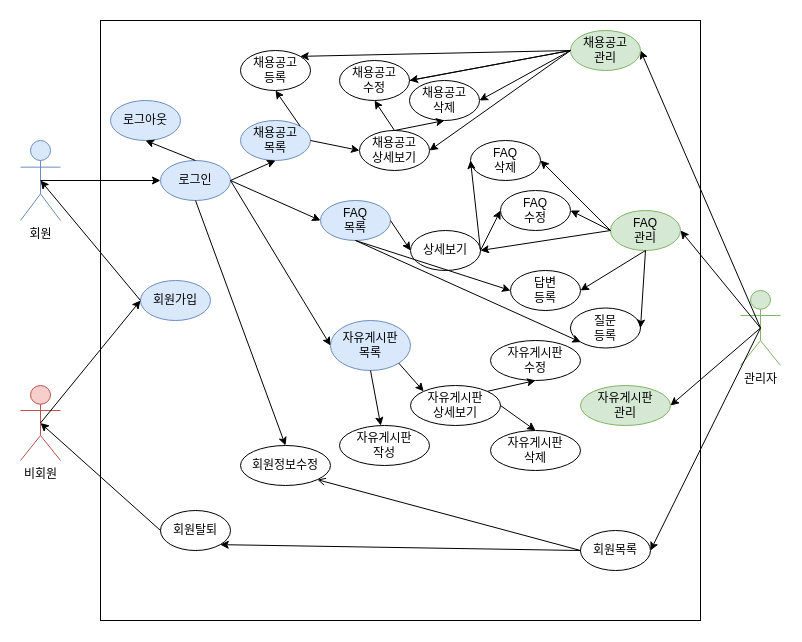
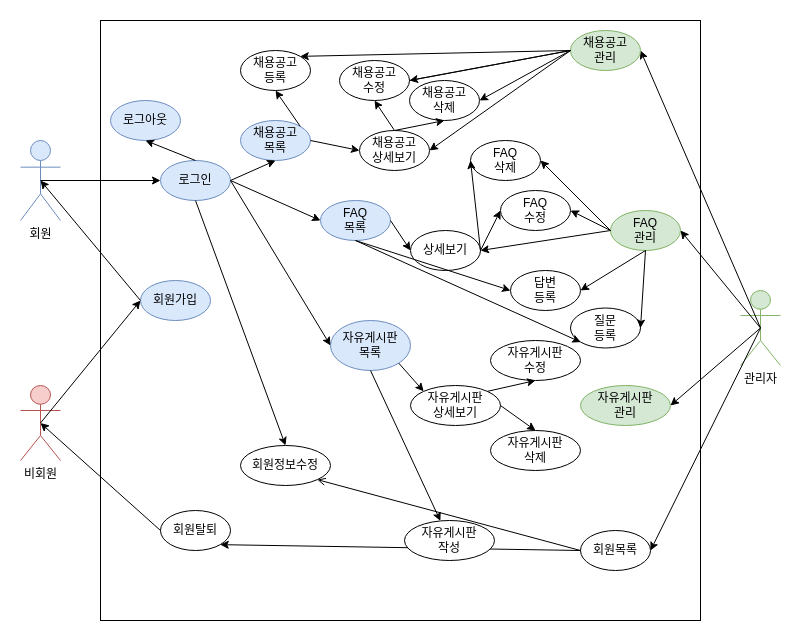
(385, 446) -> (450, 541)
